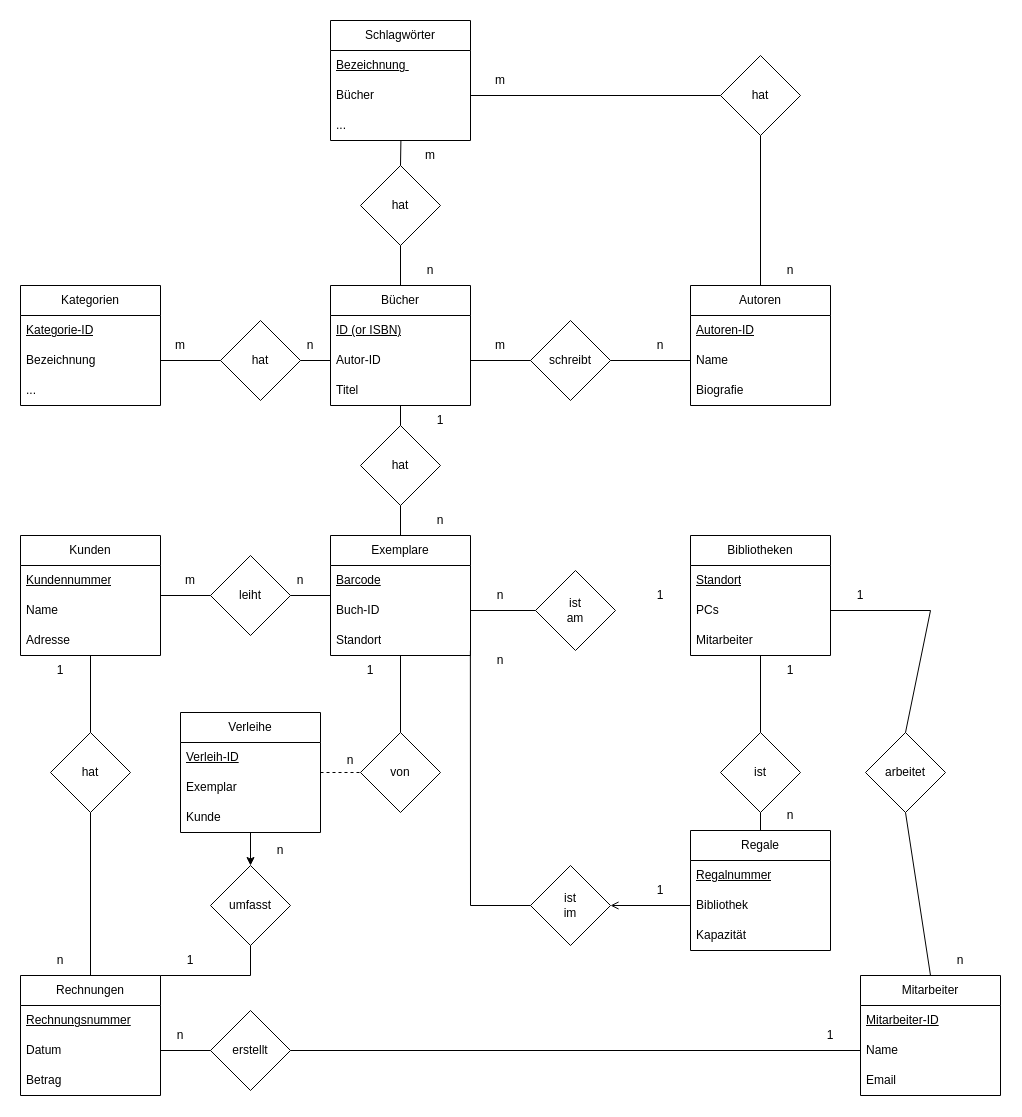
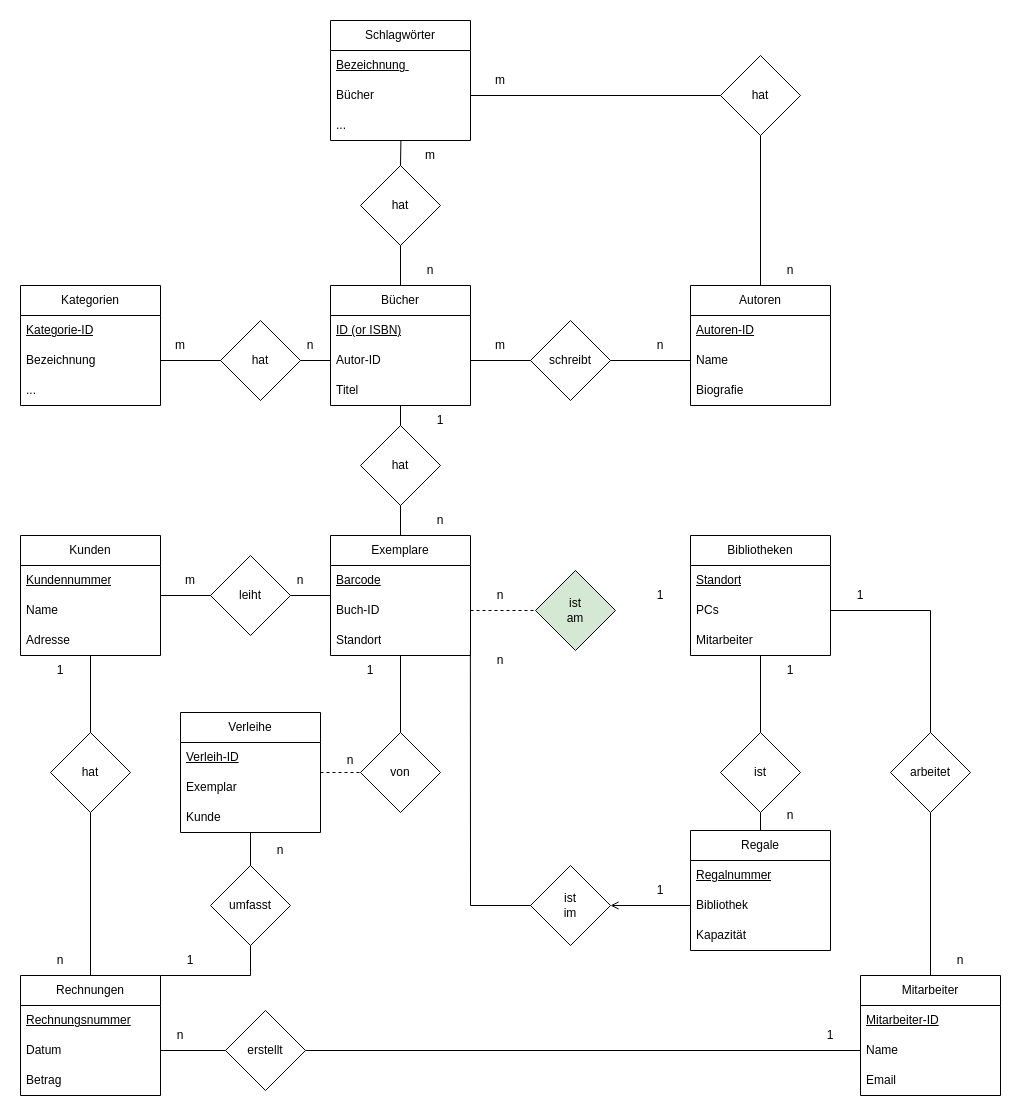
(504, 611) -> (504, 611)
(576, 611) -> (576, 611)
(906, 773) -> (931, 773)
(251, 857) -> (251, 860)
(251, 1051) -> (266, 1051)
